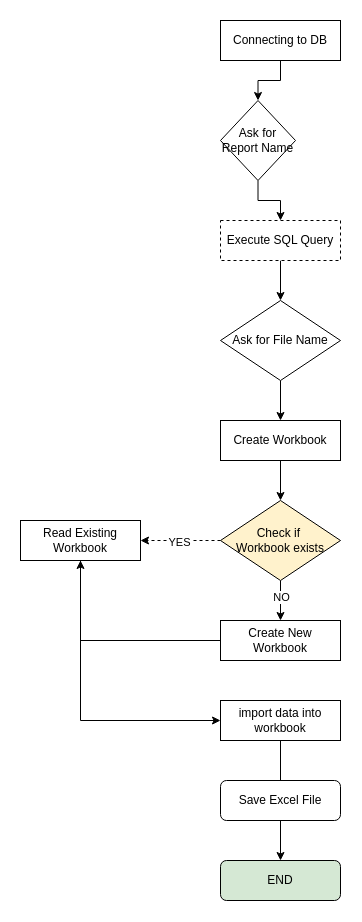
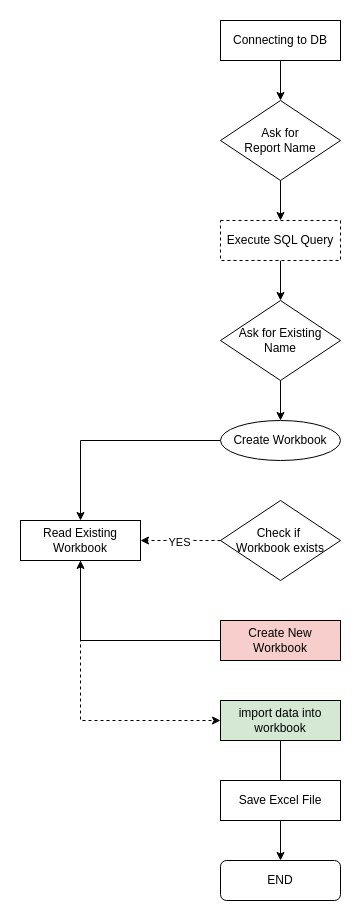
(258, 141) -> (281, 141)
(281, 341) -> (281, 341)
(281, 441) -> (281, 441)
(281, 477) -> (115, 441)
(281, 541) -> (281, 541)
(281, 597) -> none
(281, 641) -> (281, 641)
(108, 721) -> (108, 721)
(281, 721) -> (281, 721)
(281, 801) -> (281, 801)
(281, 881) -> (281, 881)
